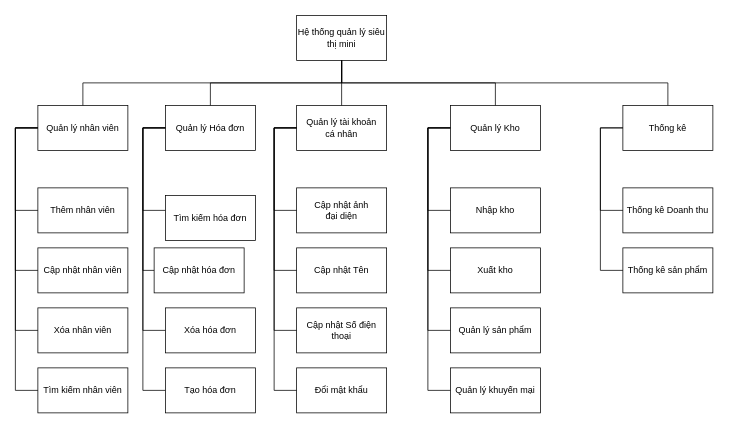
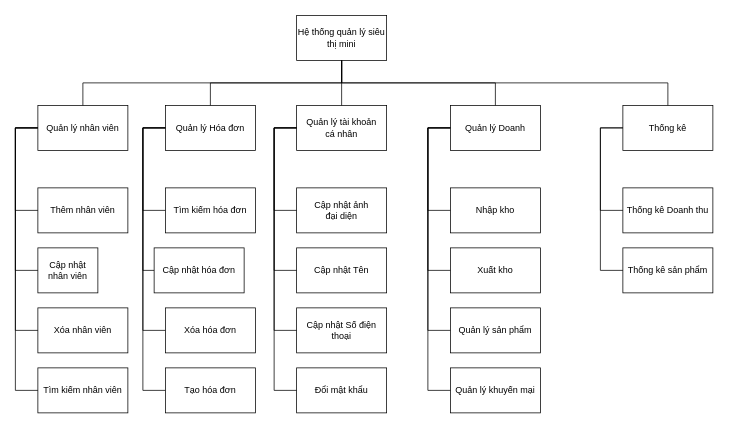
(495, 128) -> (495, 128)
(210, 218) -> (210, 210)
(83, 270) -> (68, 270)
